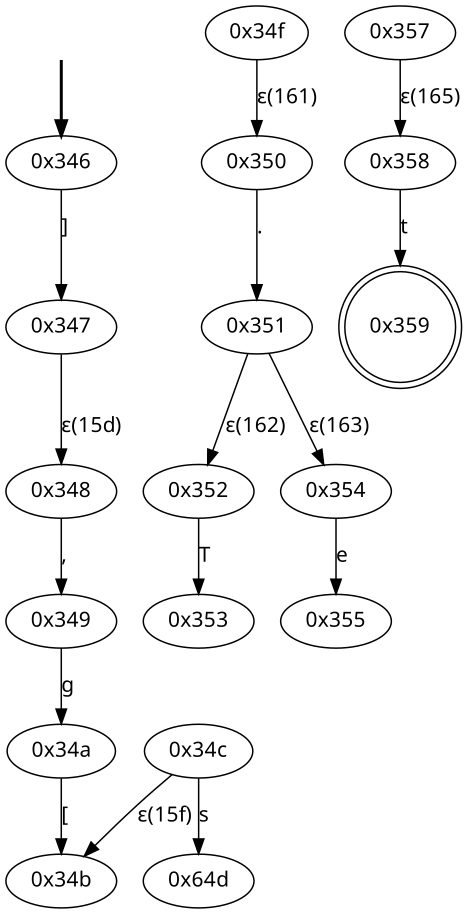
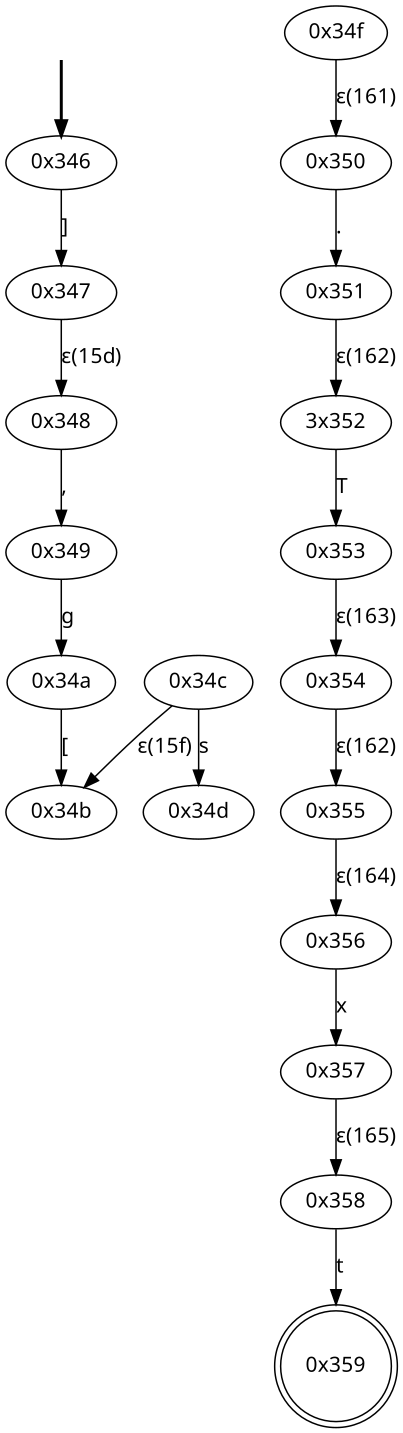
(293, 403) -> (336, 610)
(199, 491) -> (336, 423)
(343, 556) -> (367, 747)
(199, 881) -> (199, 812)
none -> (336, 942)
